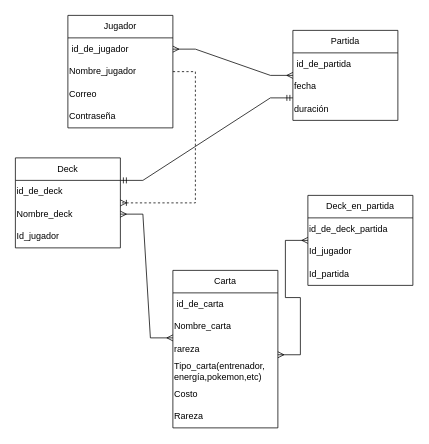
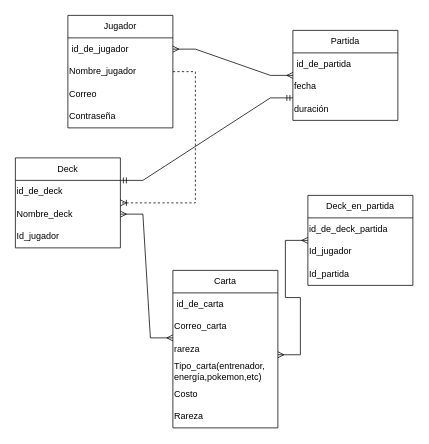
(205, 327) -> (205, 327)
